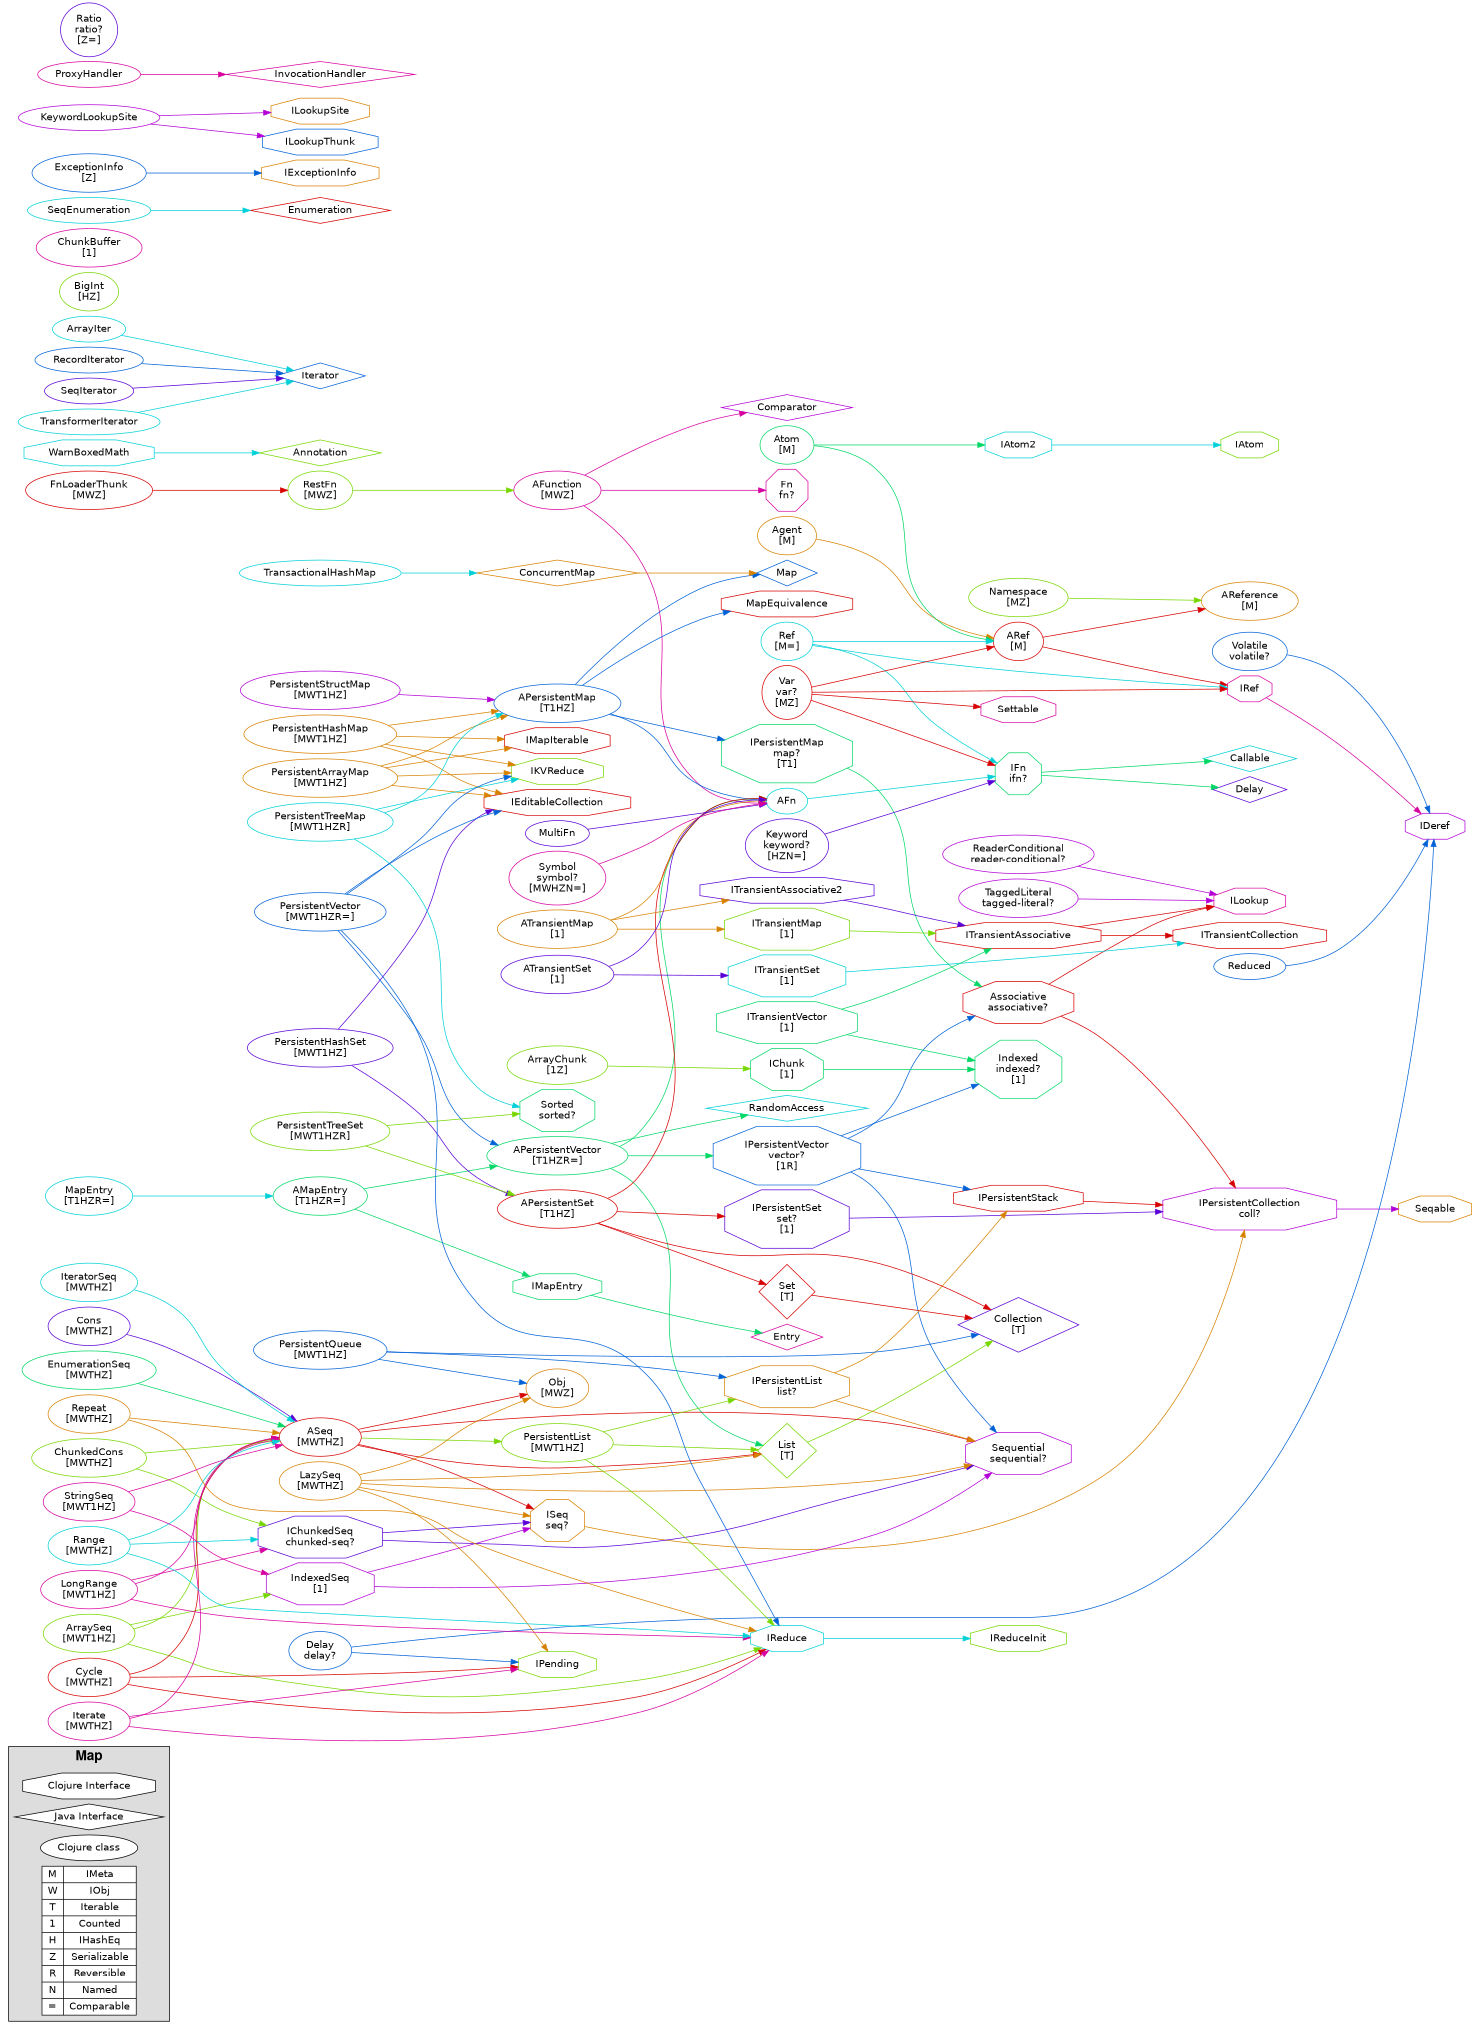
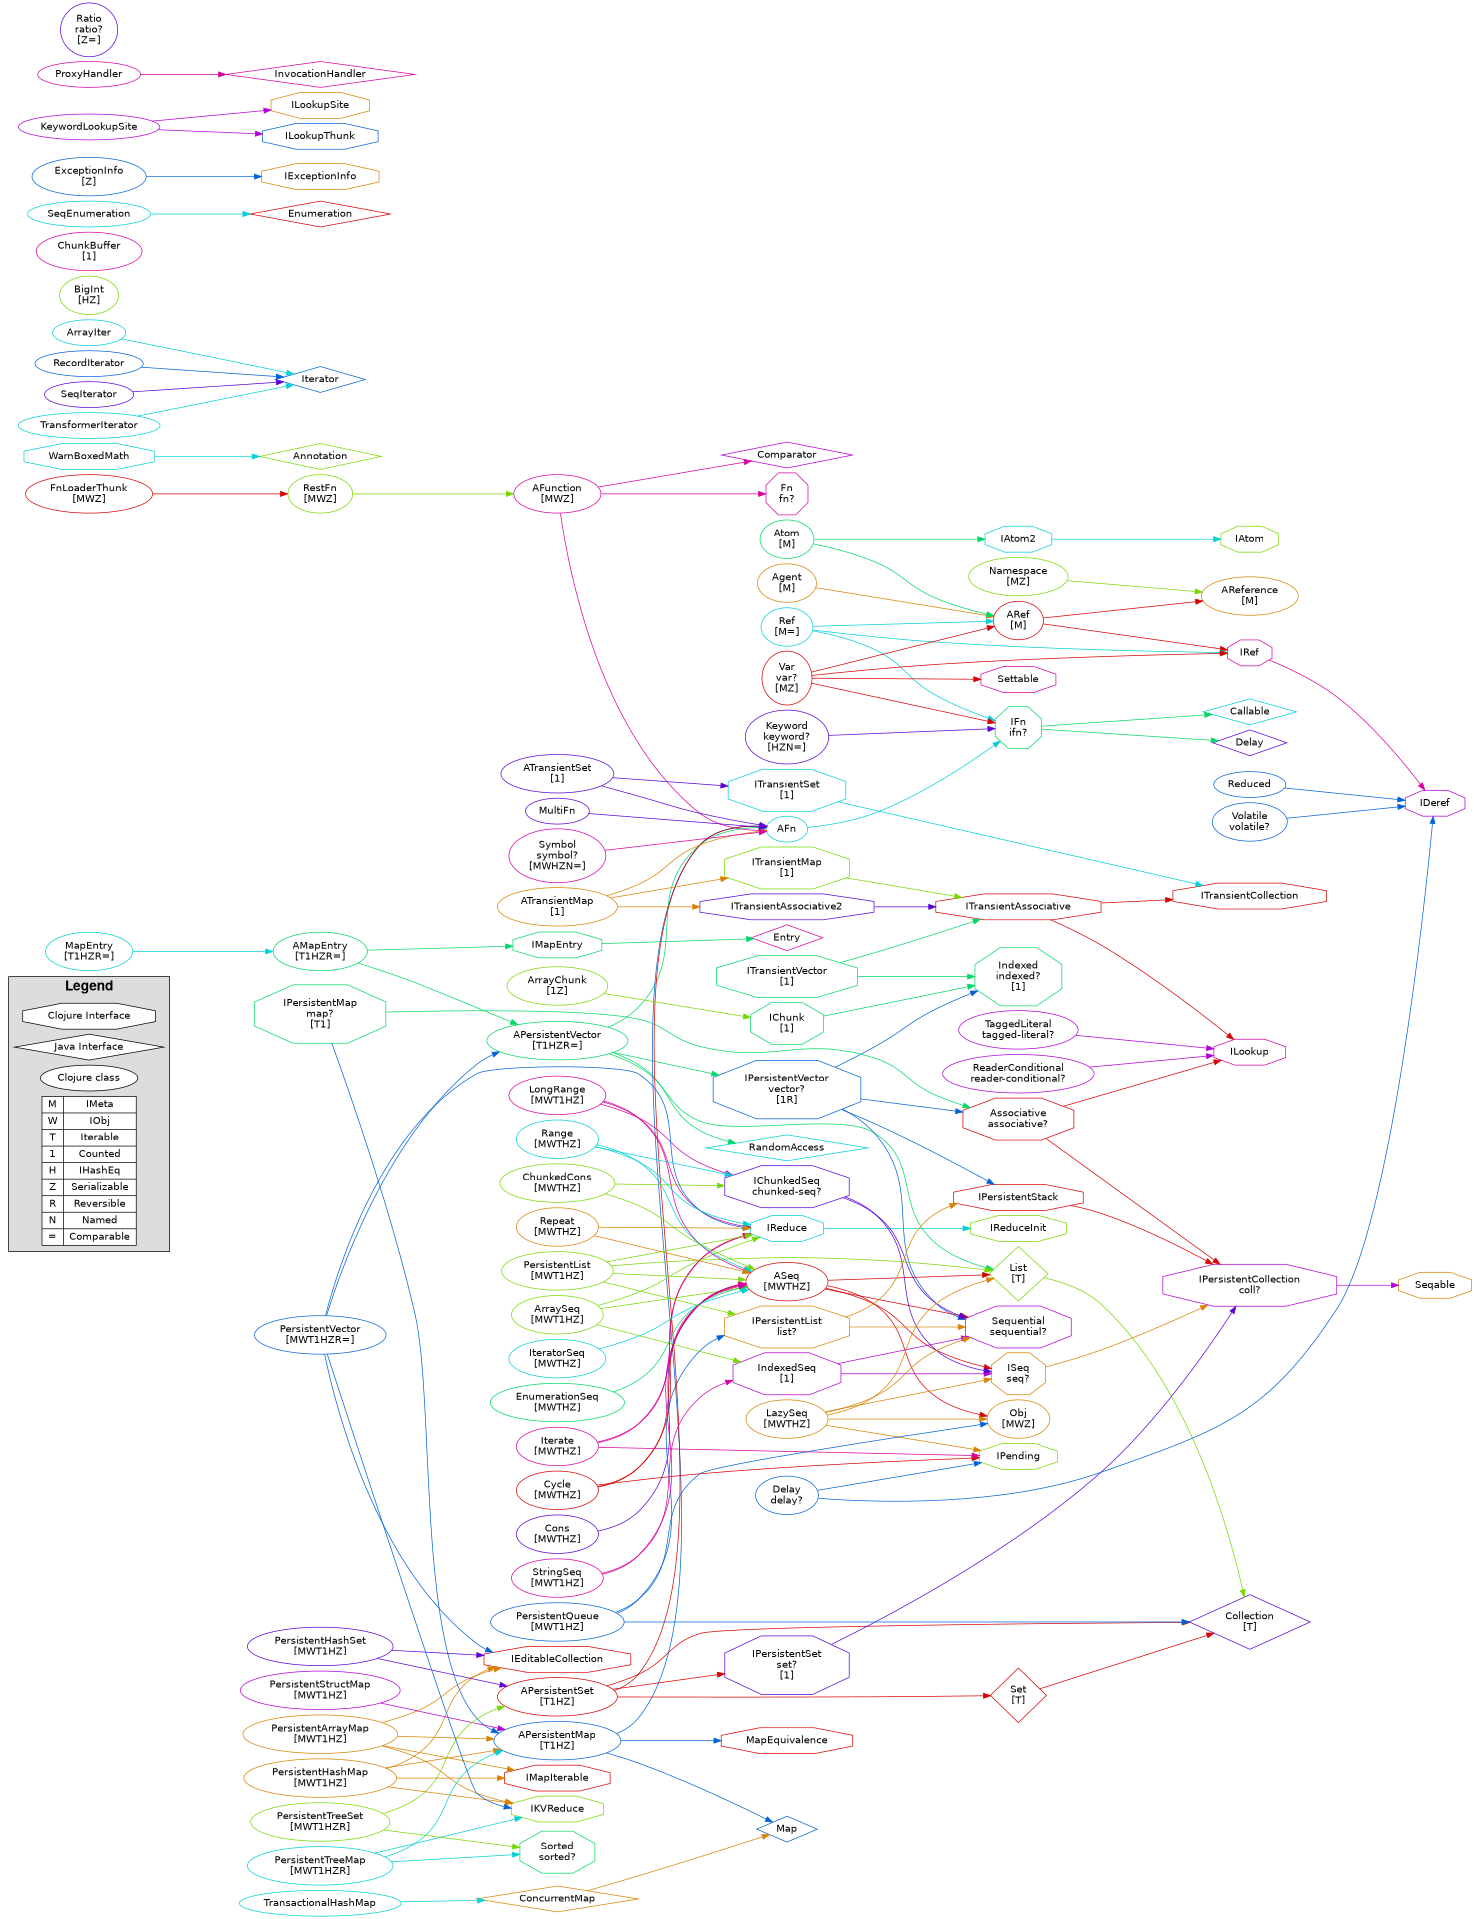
(658, 725) -> (423, 1388)
(428, 1440) -> (679, 1277)
(89, 1757) -> (89, 987)
